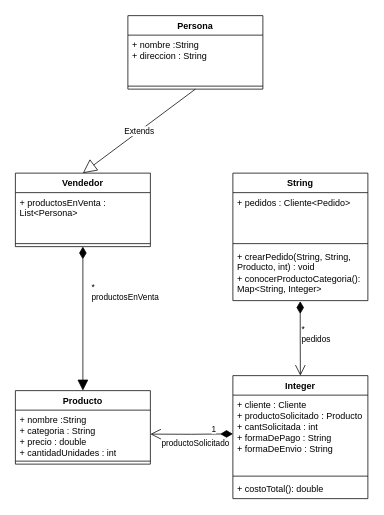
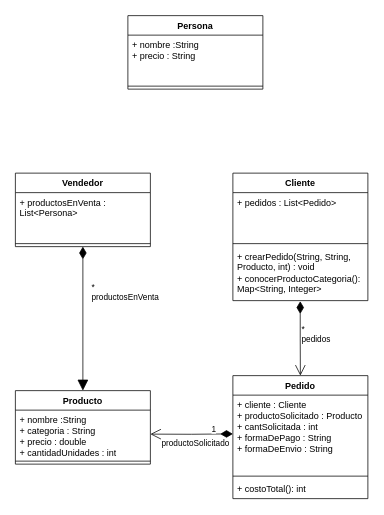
(175, 51) -> (168, 51)
(144, 127) -> none
(300, 184) -> (300, 184)
(296, 203) -> (290, 203)
(300, 386) -> (300, 386)
(287, 490) -> (279, 490)
